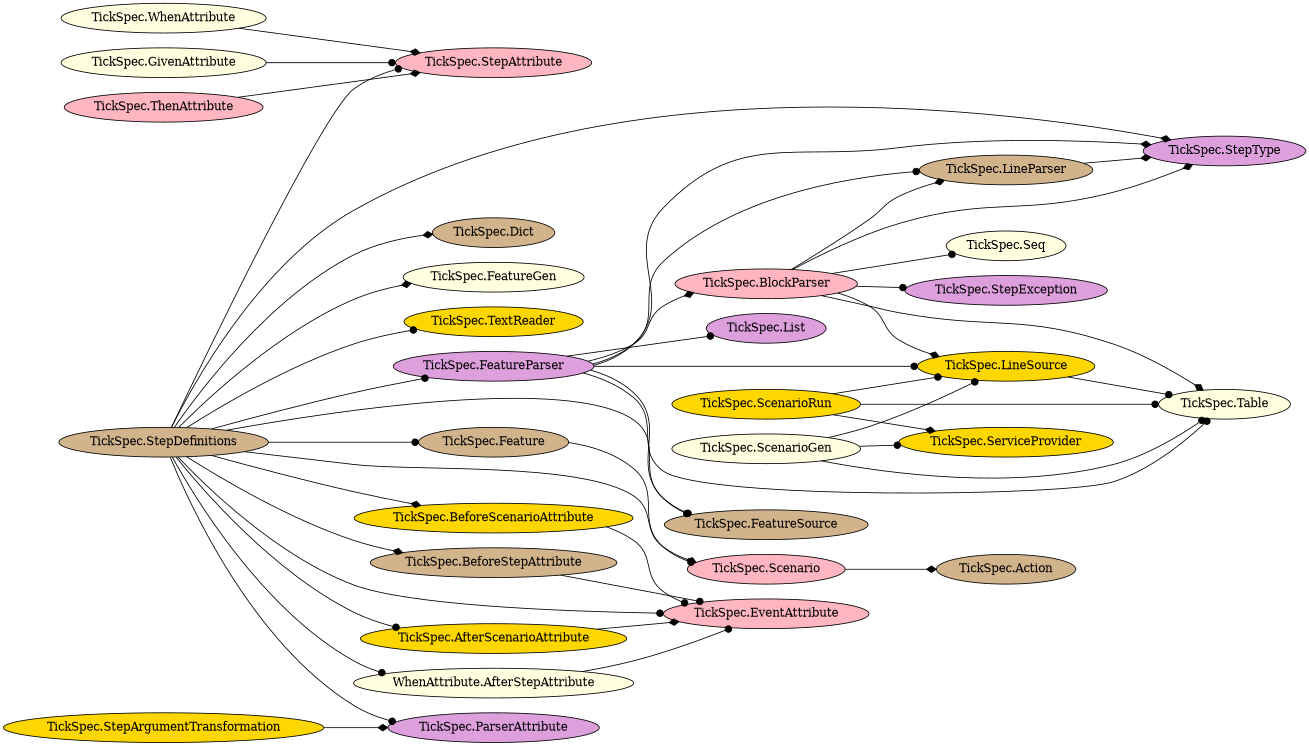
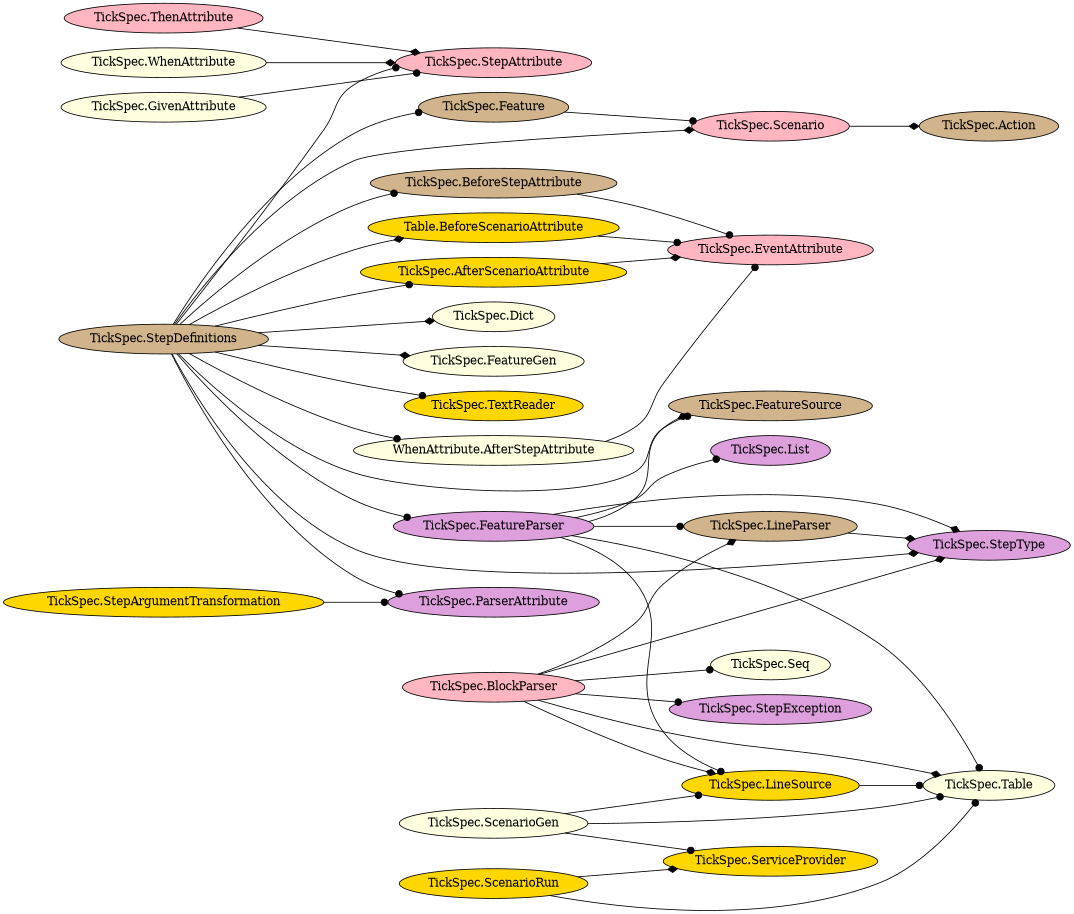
(494, 233) -> (494, 317)
(658, 310) -> none
(884, 386) -> none
(649, 433) -> (646, 480)
(286, 512) -> (278, 247)
(494, 518) -> (494, 228)
(395, 595) -> none
(351, 728) -> (353, 602)
